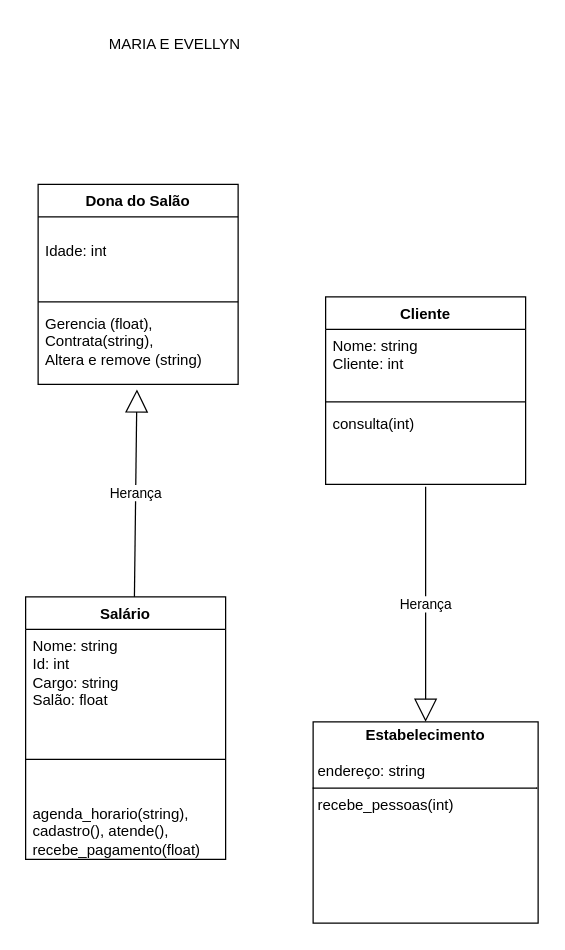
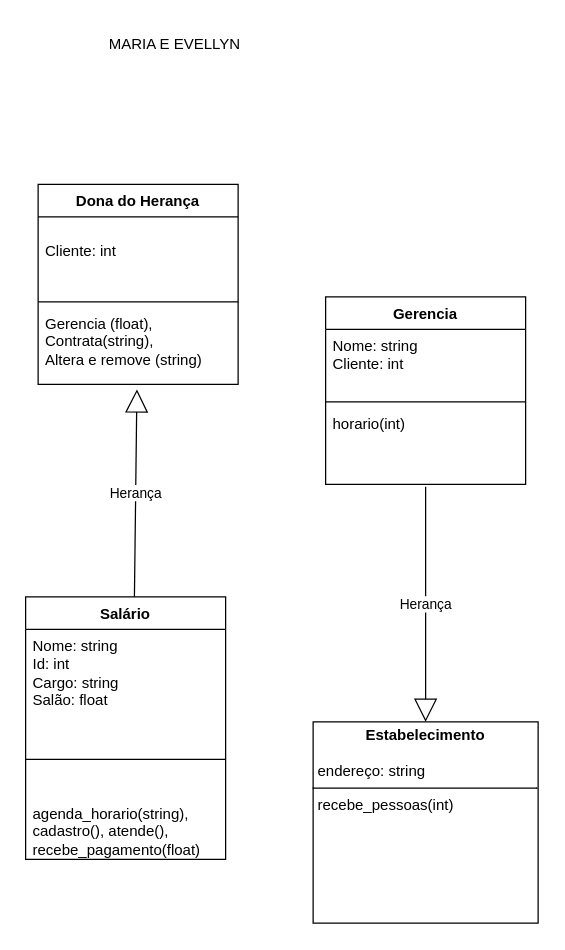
(138, 202) -> (138, 202)
(82, 235) -> (86, 235)
(426, 315) -> (426, 315)
(384, 425) -> (380, 425)
